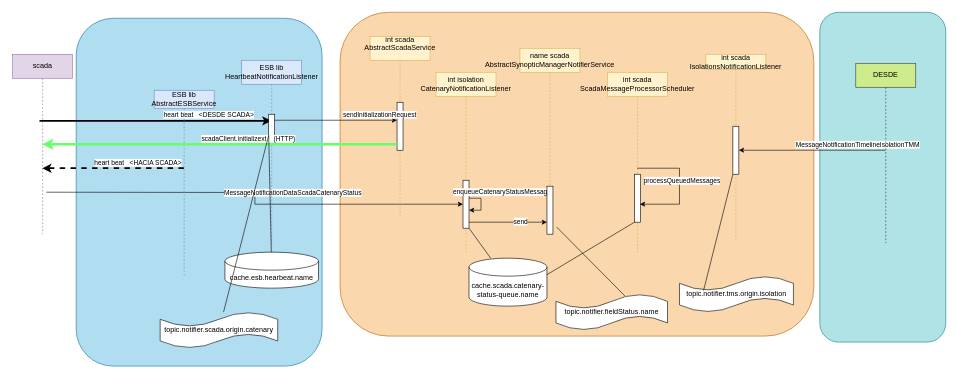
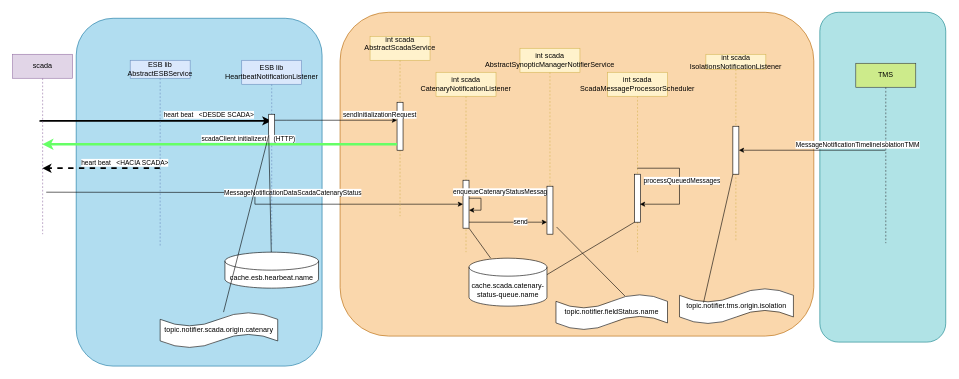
(550, 60) -> (550, 60)
(886, 75) -> (886, 75)
(466, 84) -> (466, 84)
(184, 183) -> (160, 153)
(737, 294) -> (737, 306)
